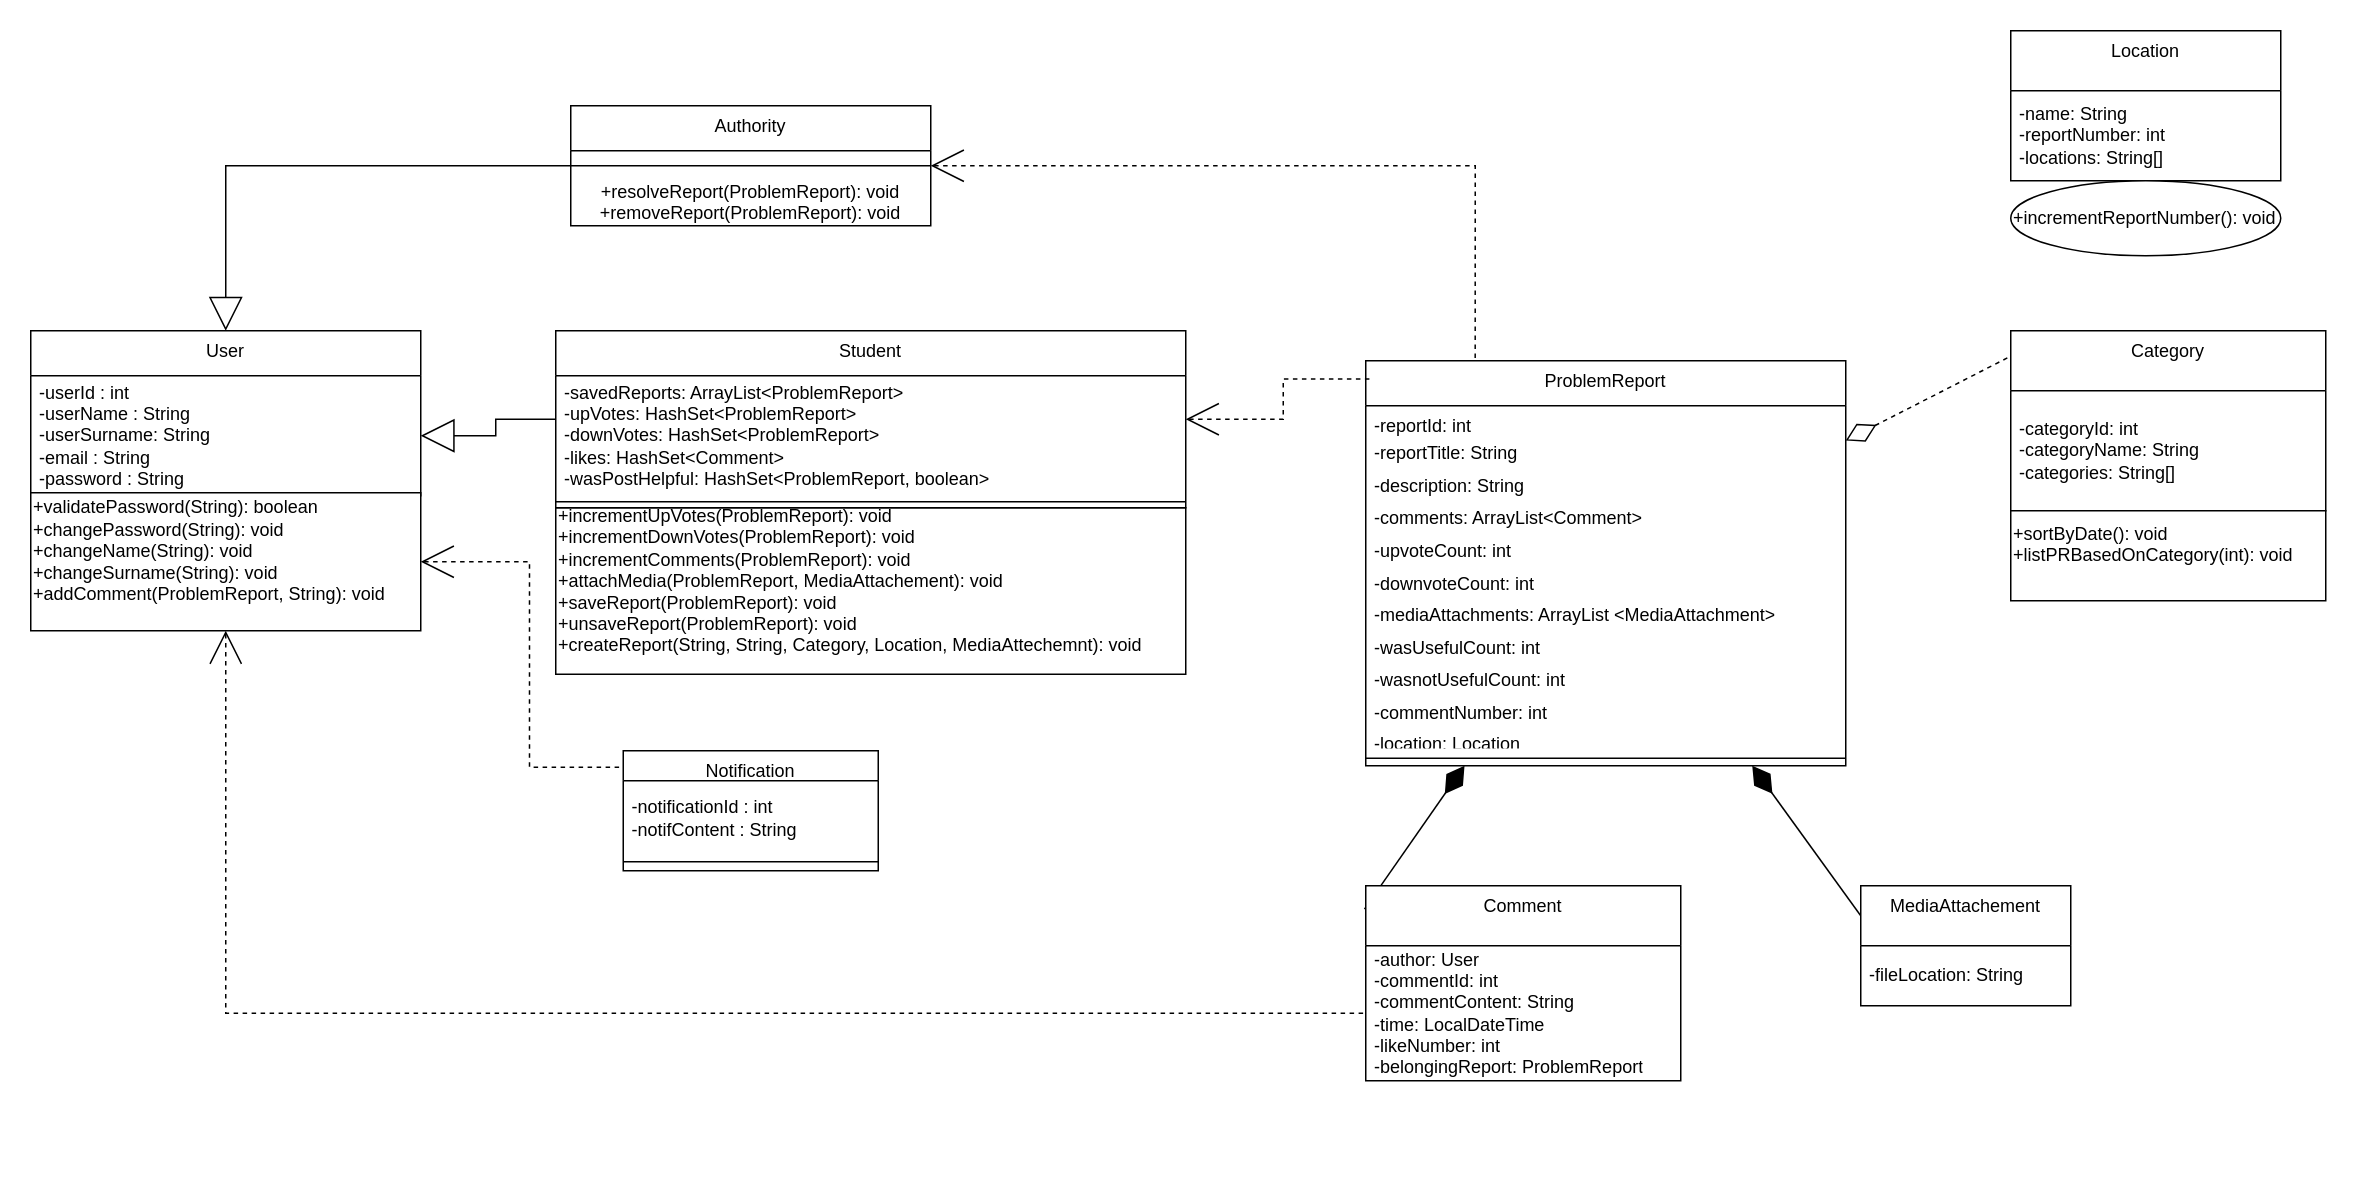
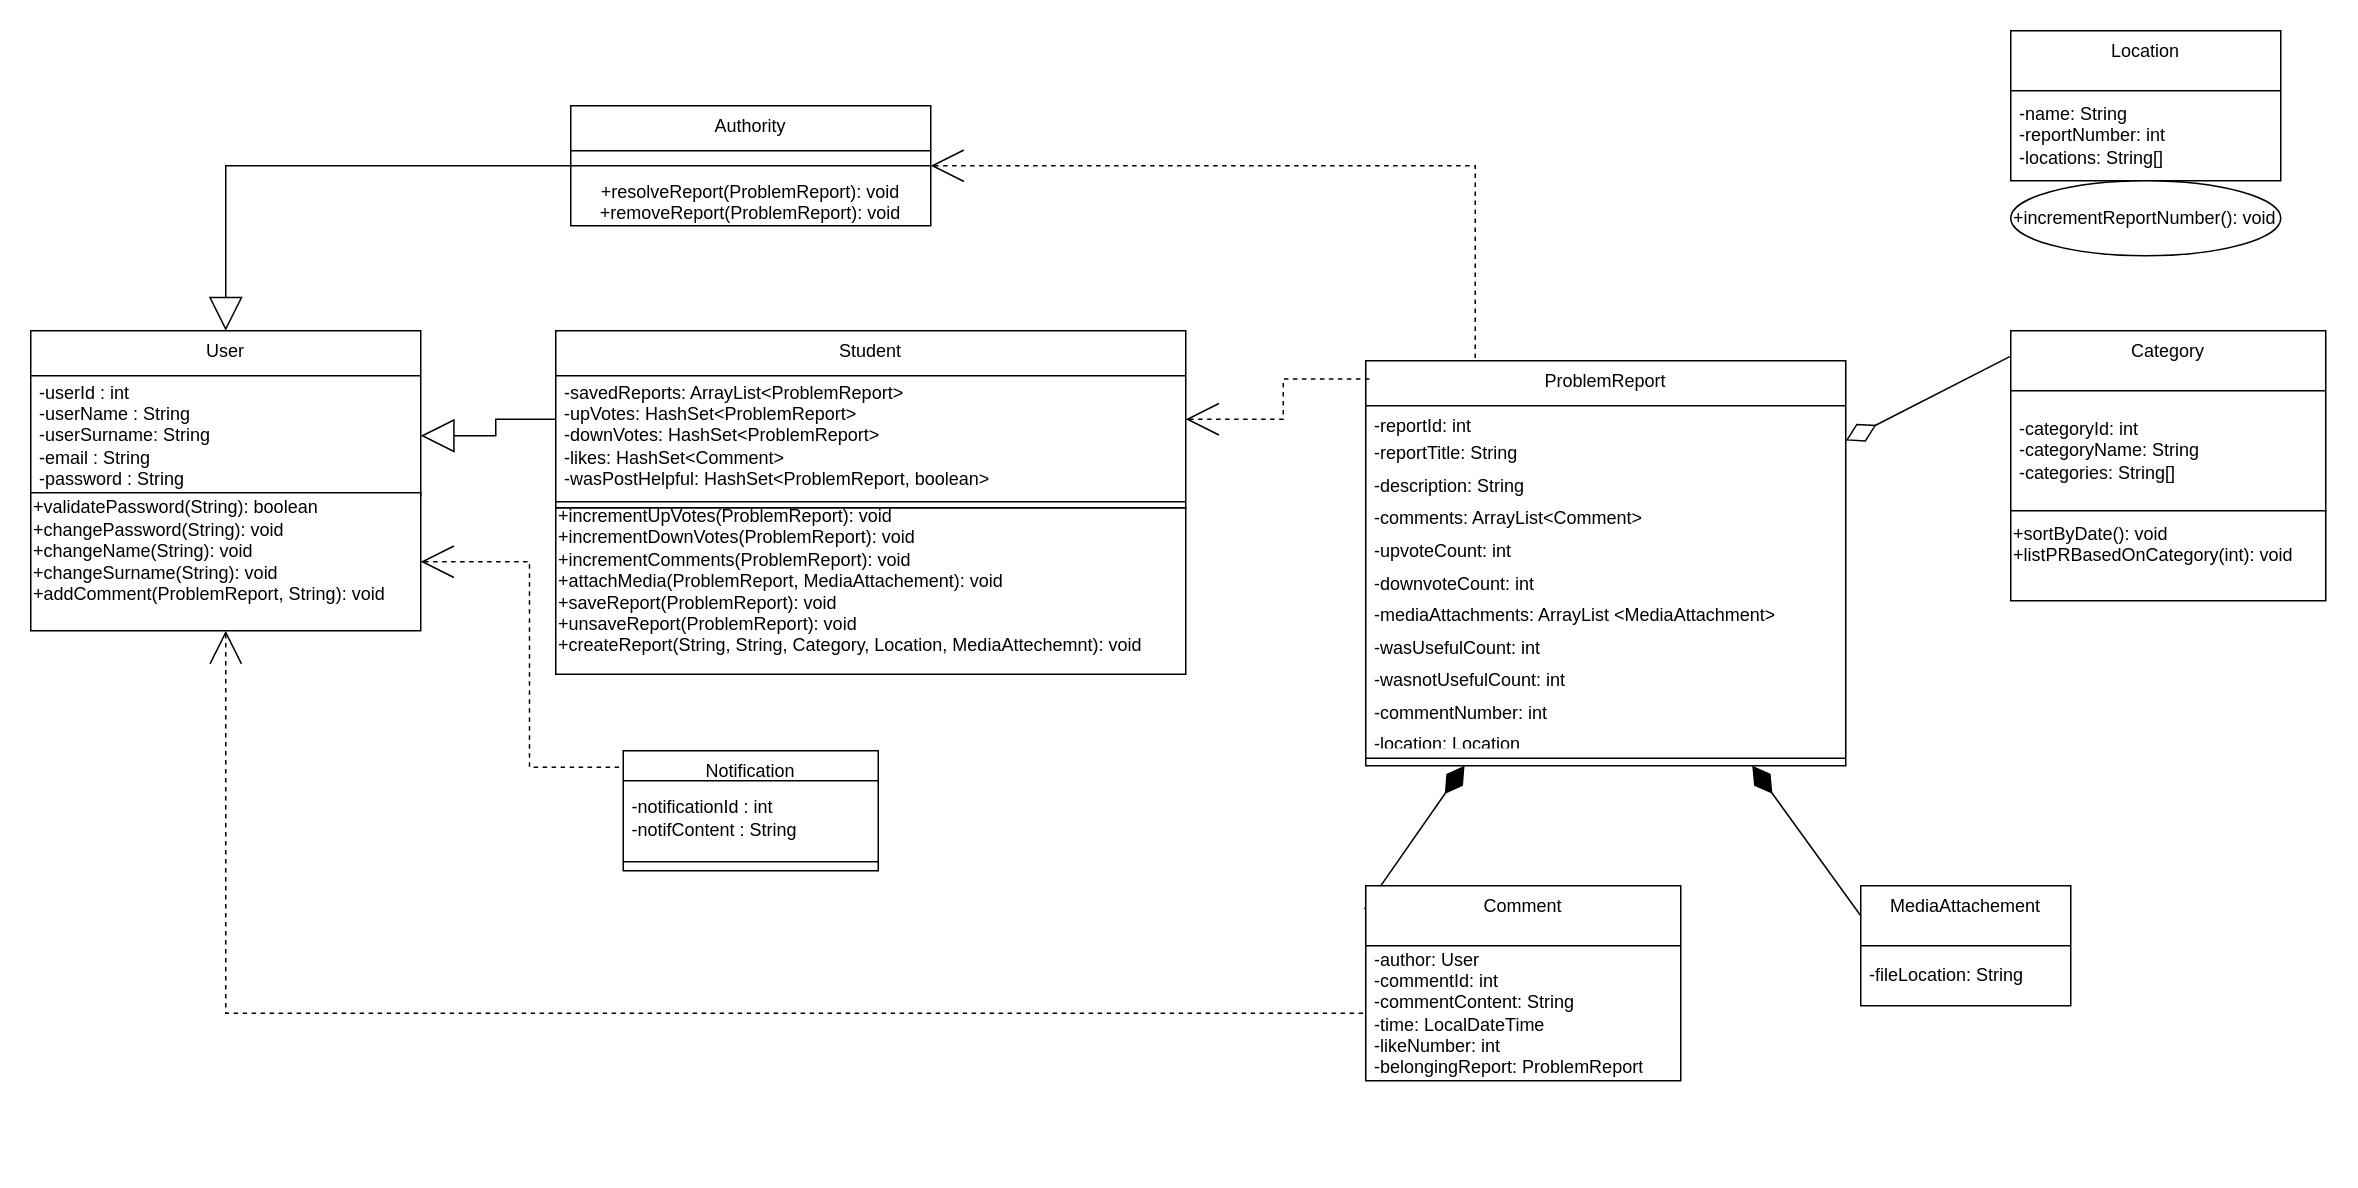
(1943, 391) -> (1943, 391)
